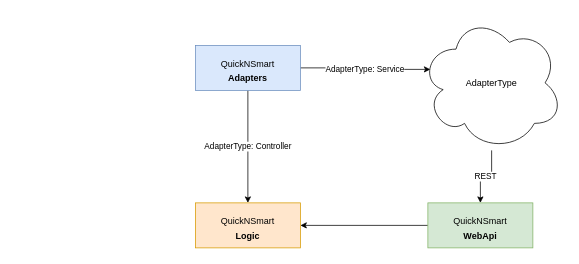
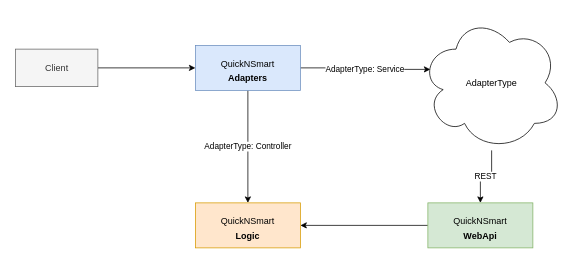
none -> (57, 68)
none -> (189, 68)
